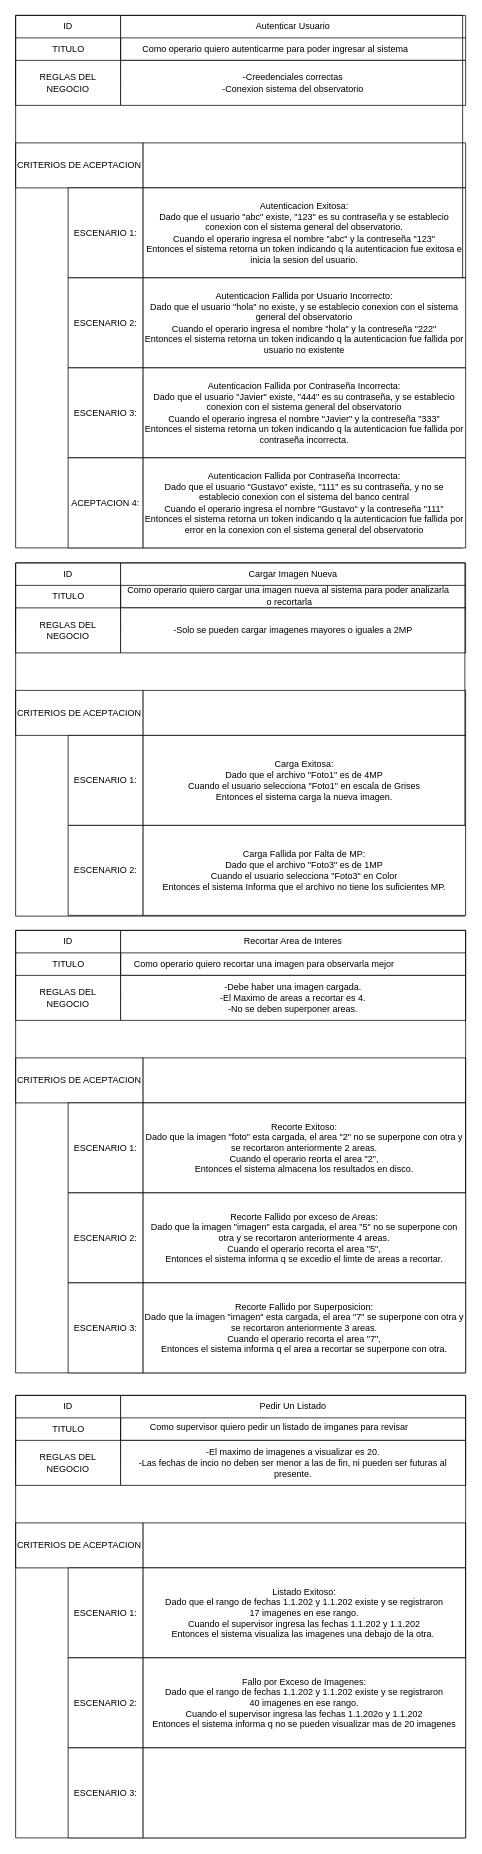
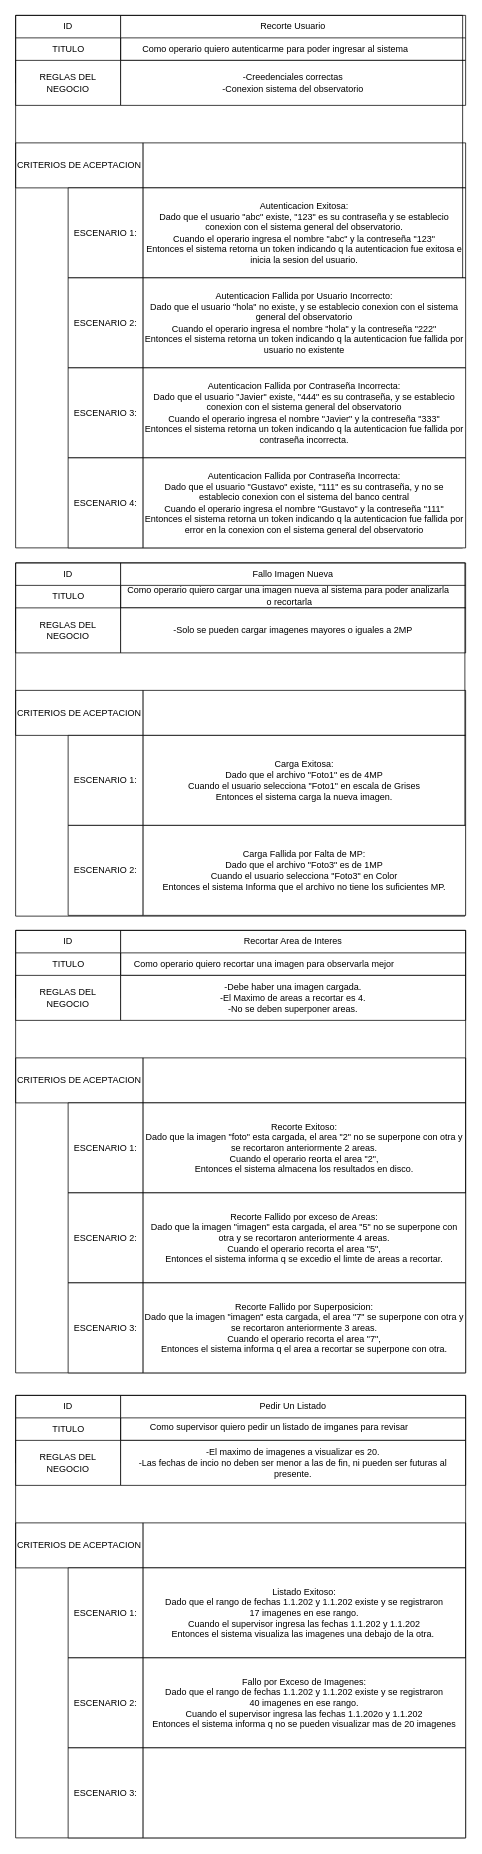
(293, 27) -> (293, 27)
(105, 503) -> (105, 503)
(293, 574) -> (293, 574)
